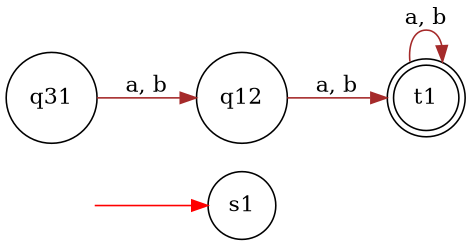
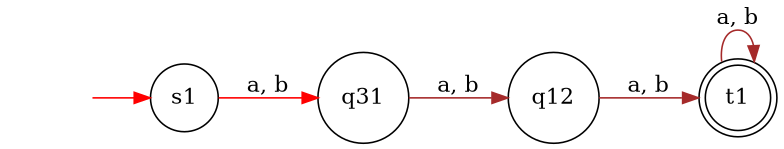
none -> (260, 98)
